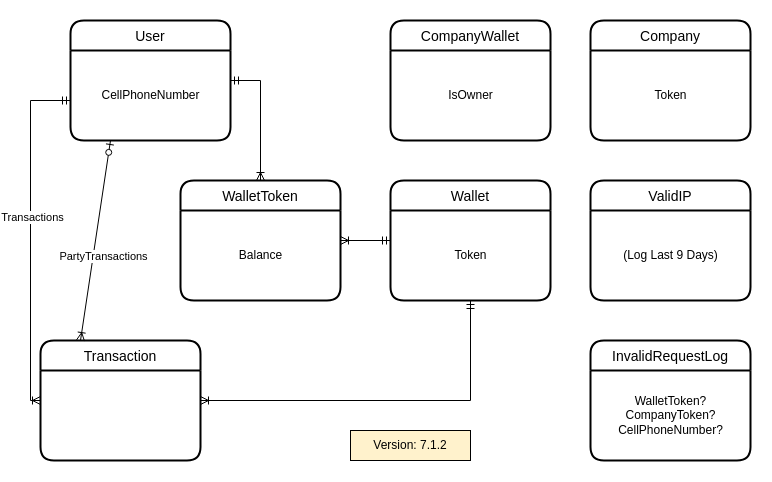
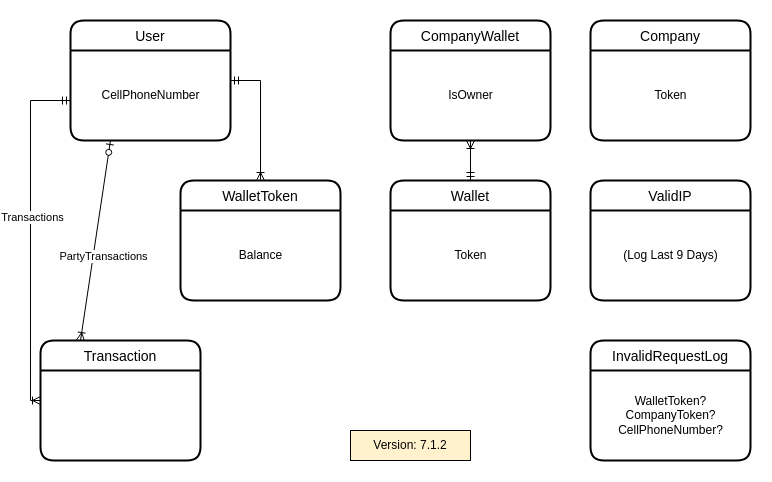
none -> (471, 162)
(366, 241) -> none
(386, 401) -> none
